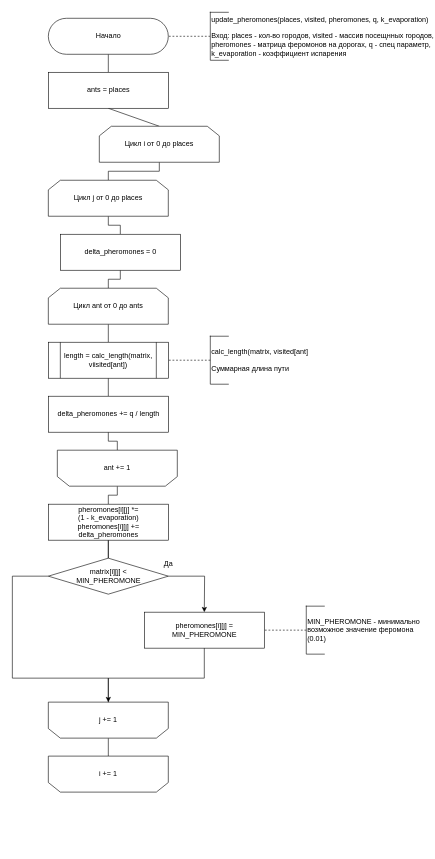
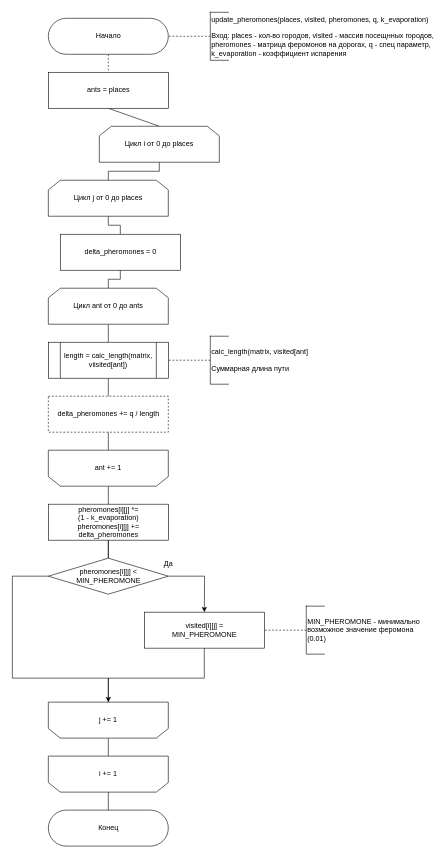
(108, 63) -> (108, 63)
(108, 414) -> (108, 414)
(117, 468) -> (108, 468)
(109, 576) -> (109, 576)
(205, 630) -> (205, 630)
none -> (108, 801)
none -> (108, 828)
